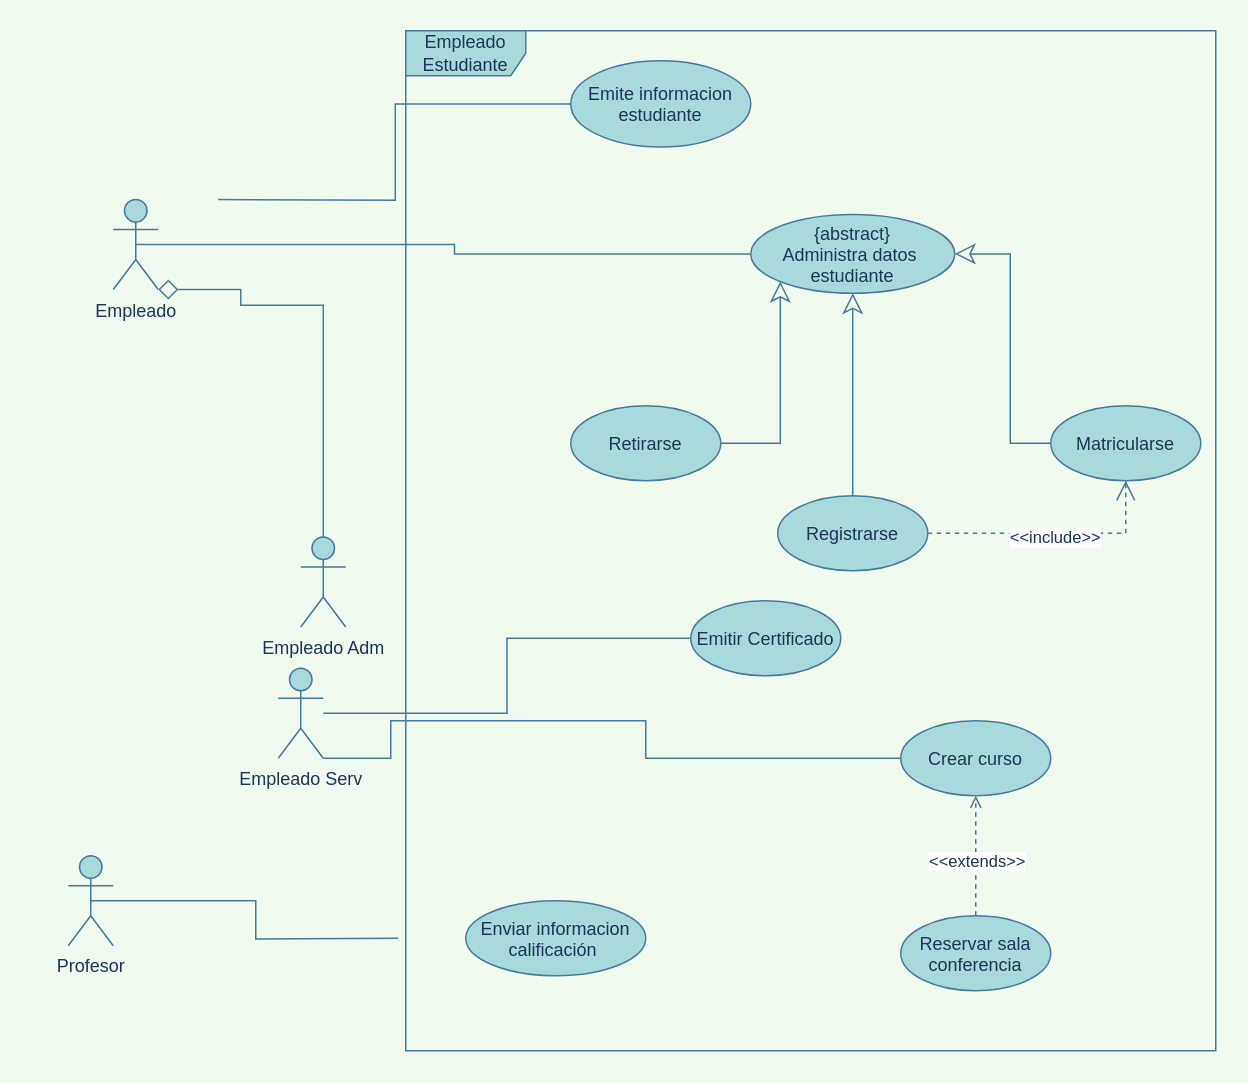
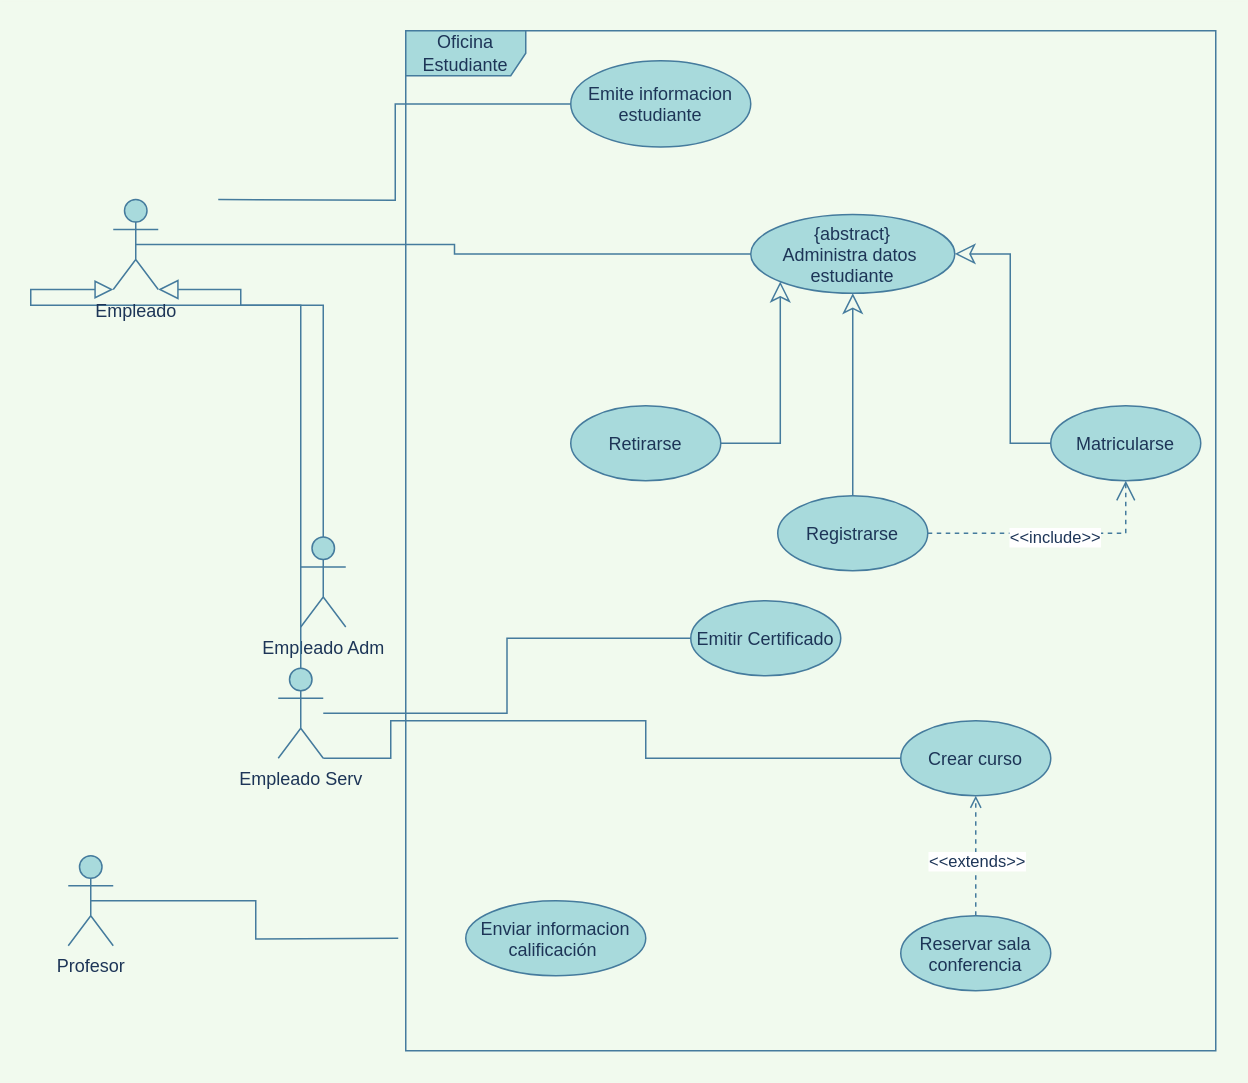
(466, 53) -> (466, 53)
(179, 290) -> (179, 290)
none -> (301, 464)
